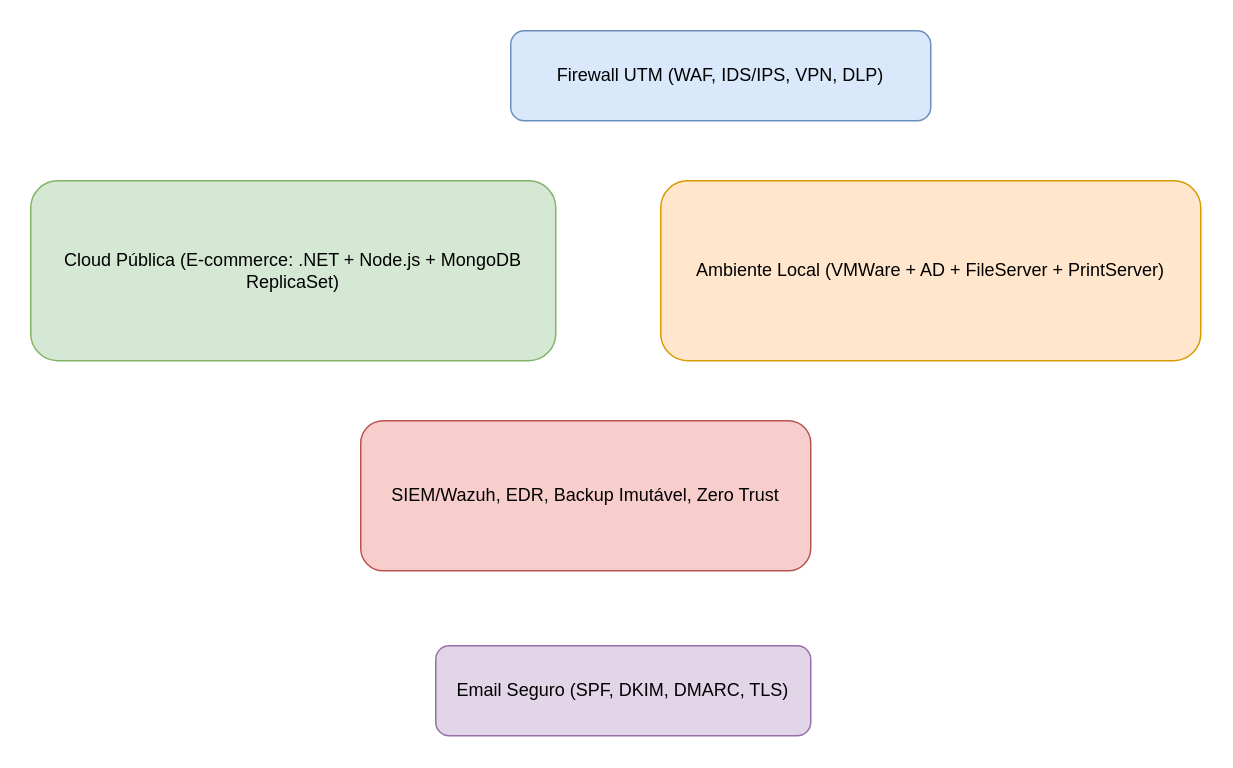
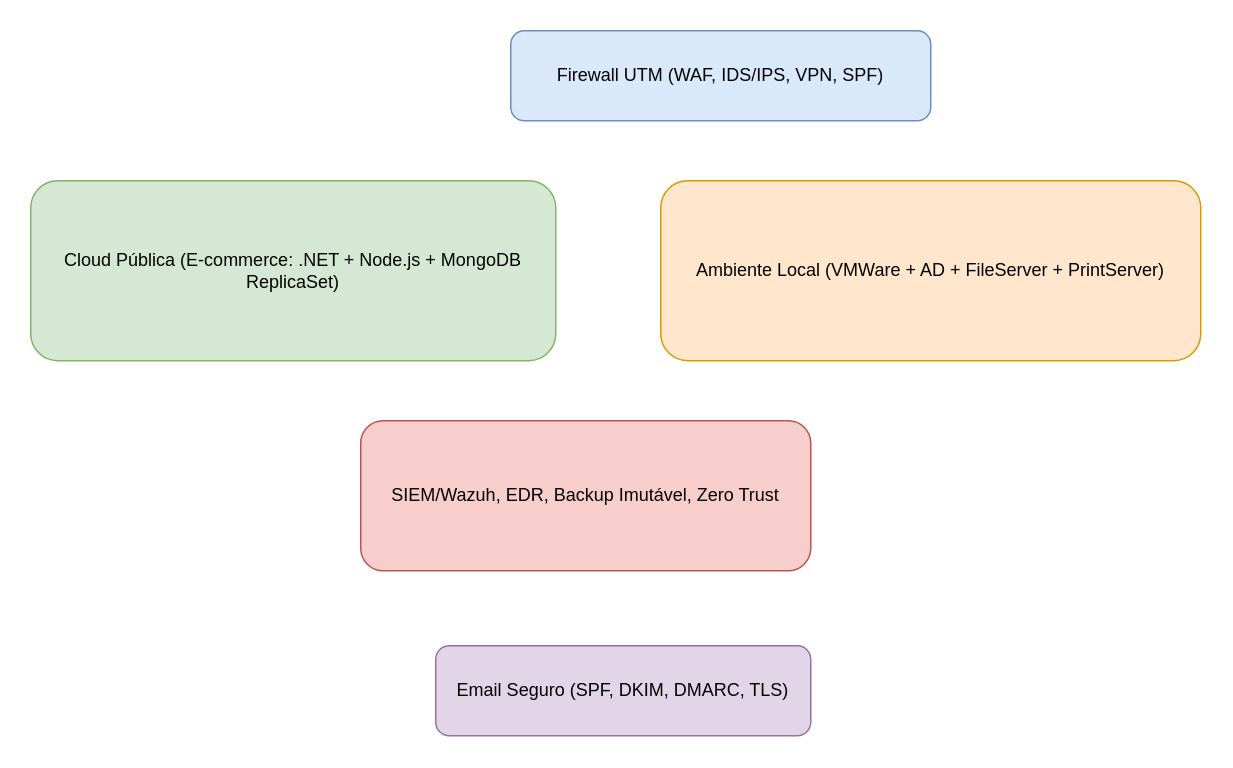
(721, 76) -> (721, 76)
